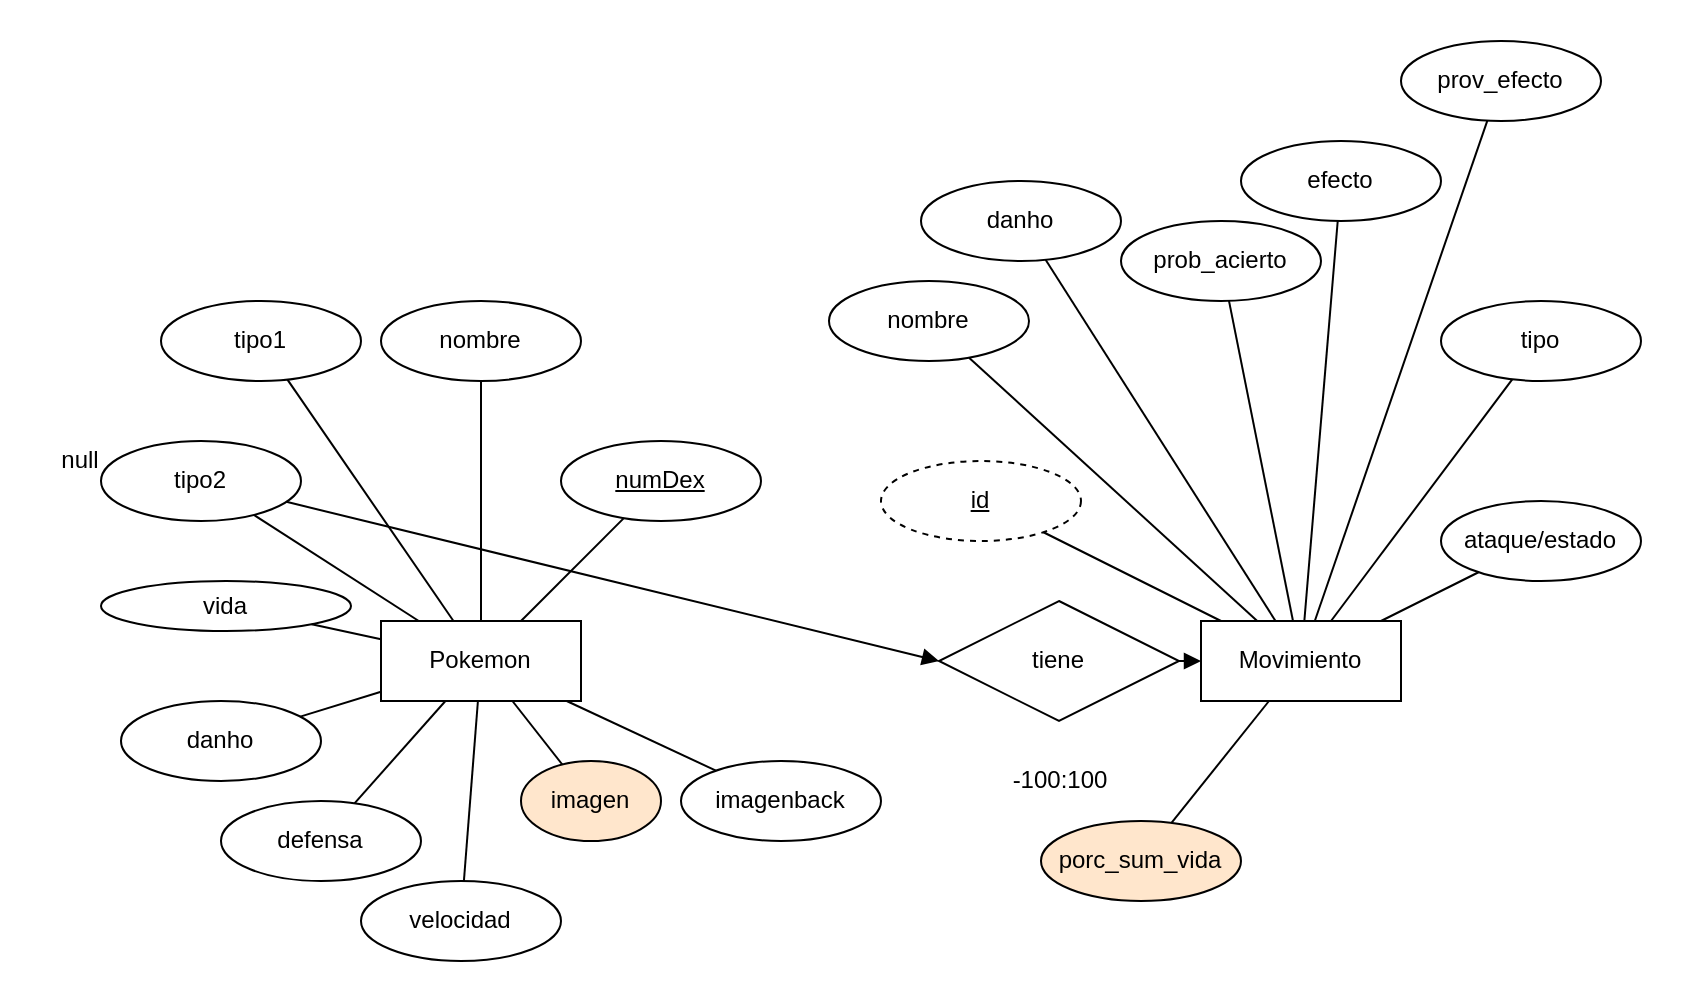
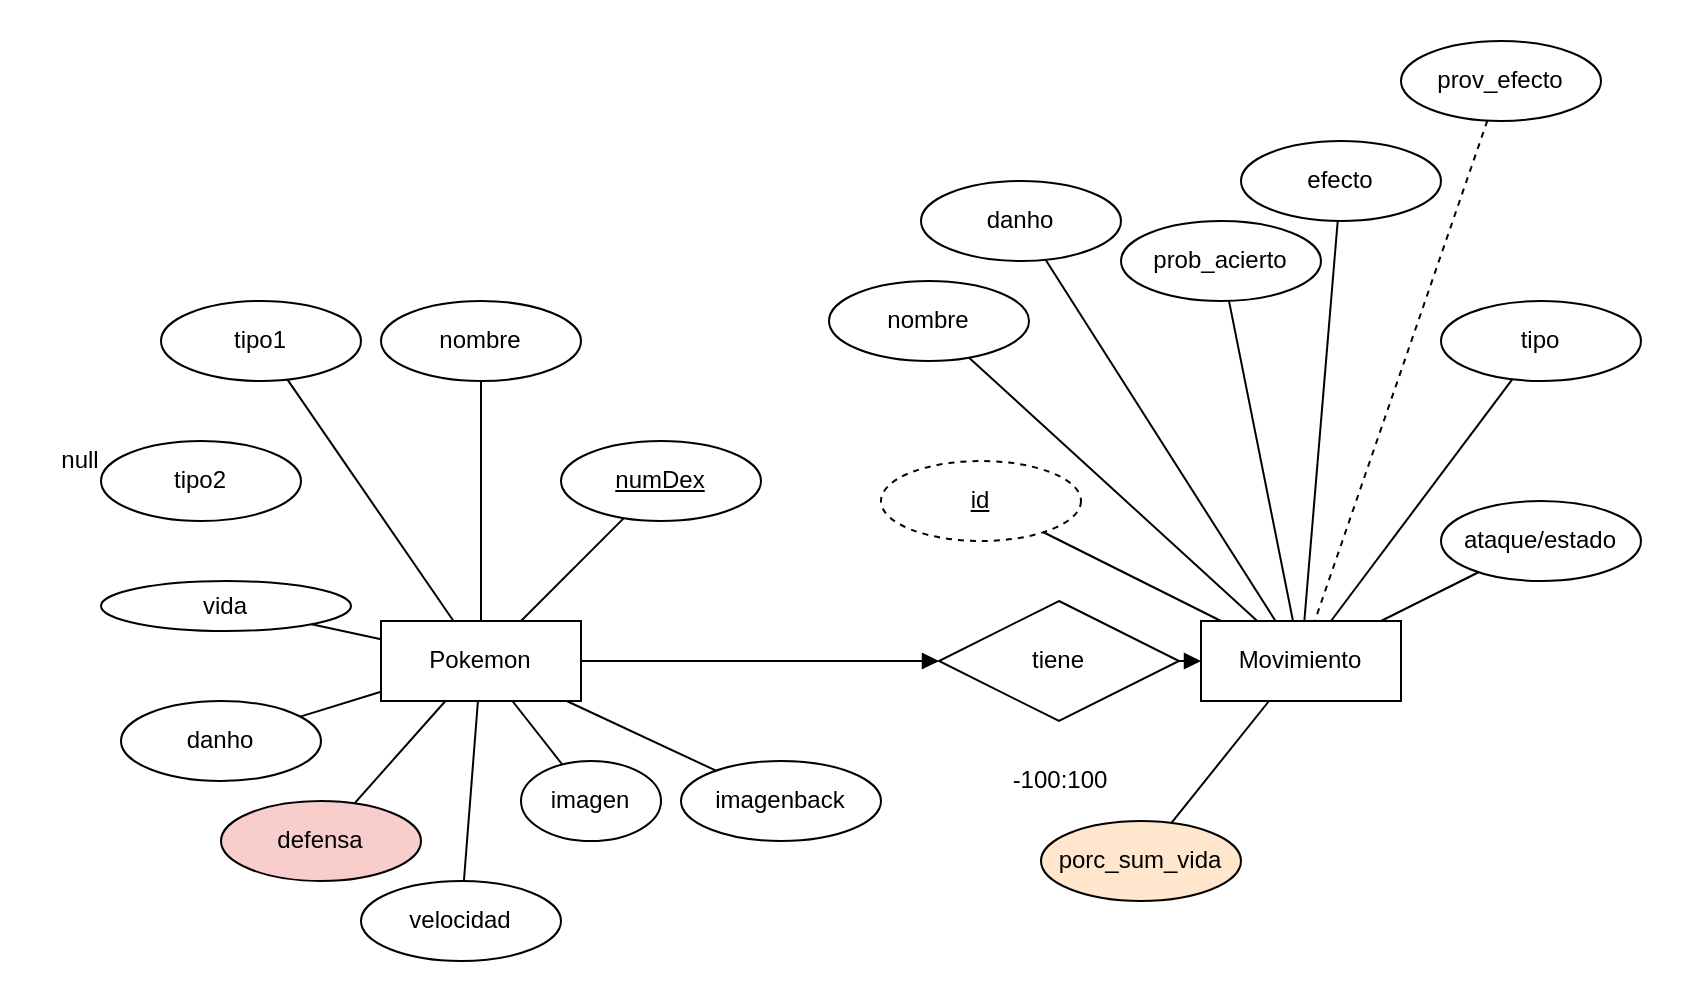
(1401, 371) -> (1401, 371)
(336, 568) -> none
(659, 593) -> (752, 661)
(591, 801) -> (591, 801)
(321, 841) -> (321, 841)
